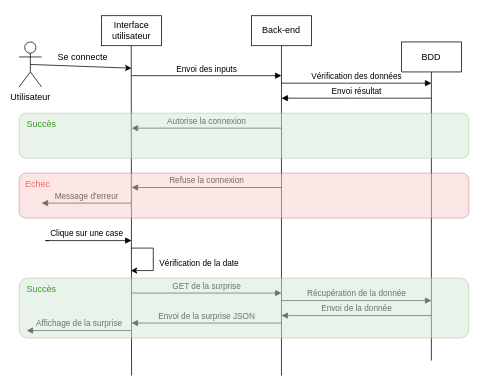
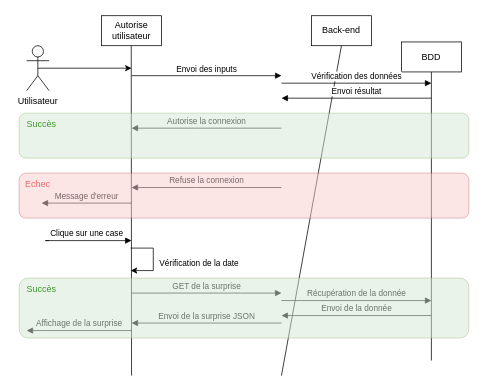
(132, 30) -> (132, 30)
(282, 30) -> (342, 30)
(83, 57) -> none
(30, 64) -> (38, 68)
